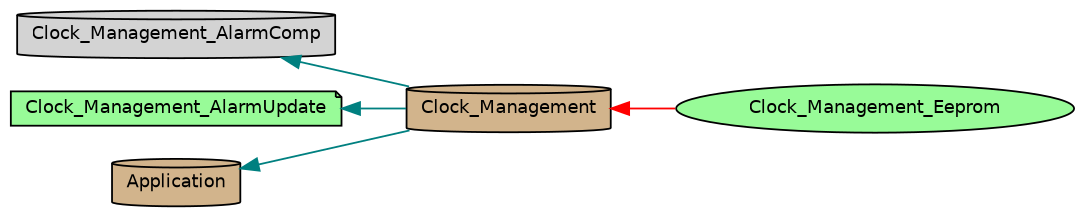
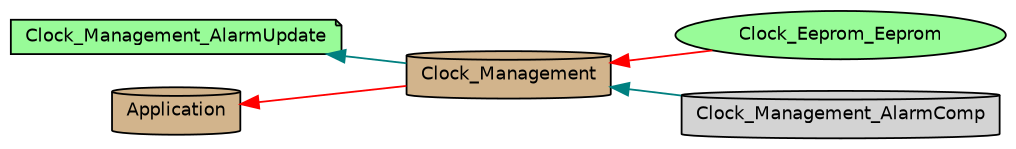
(355, 74) -> (655, 92)
(875, 109) -> (841, 35)
(334, 147) -> (333, 94)
